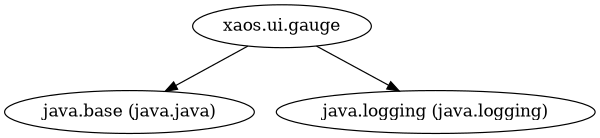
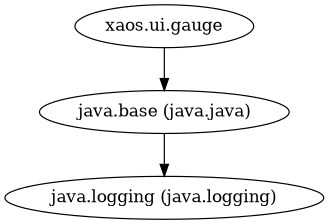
(353, 66) -> (164, 149)
